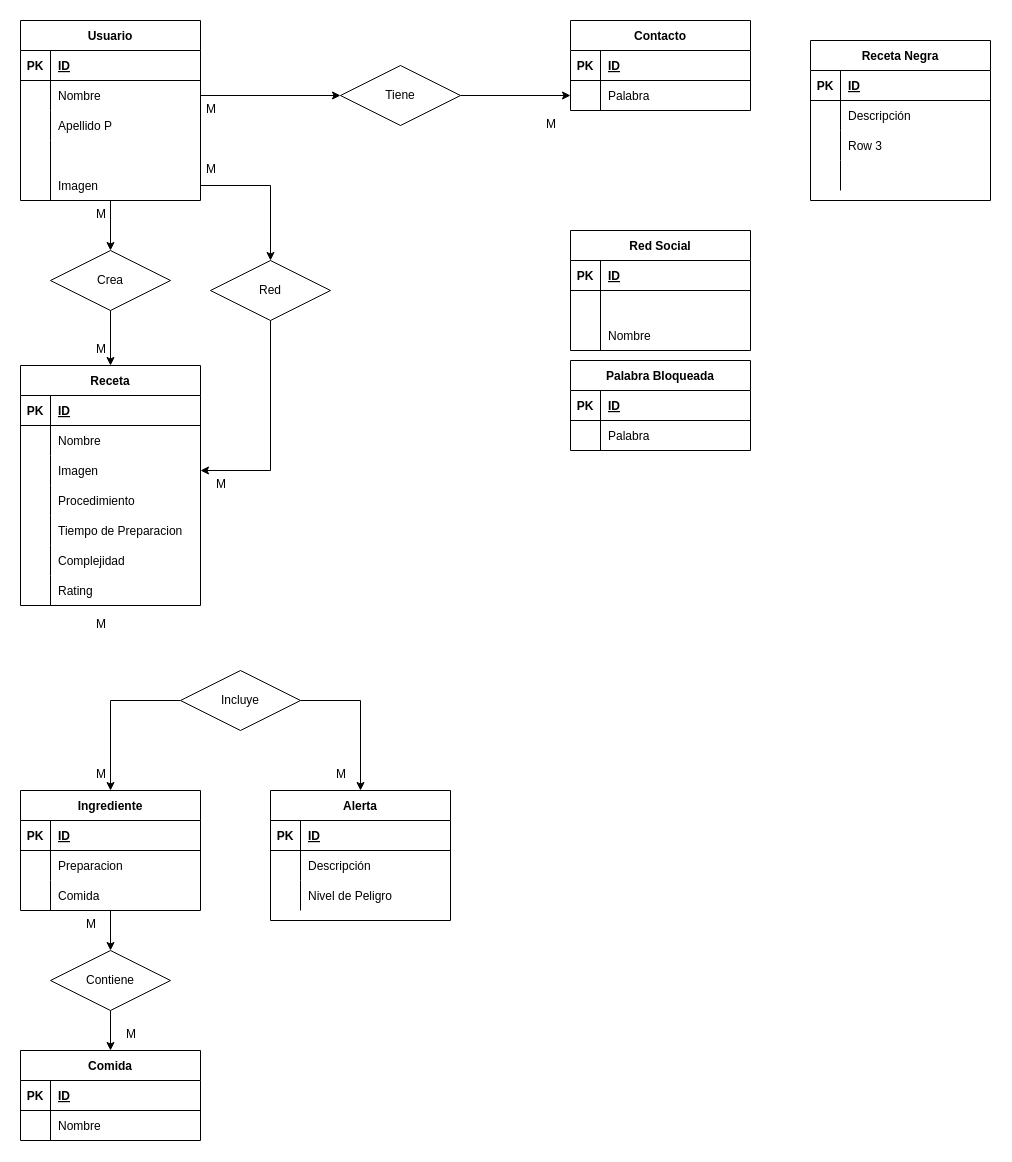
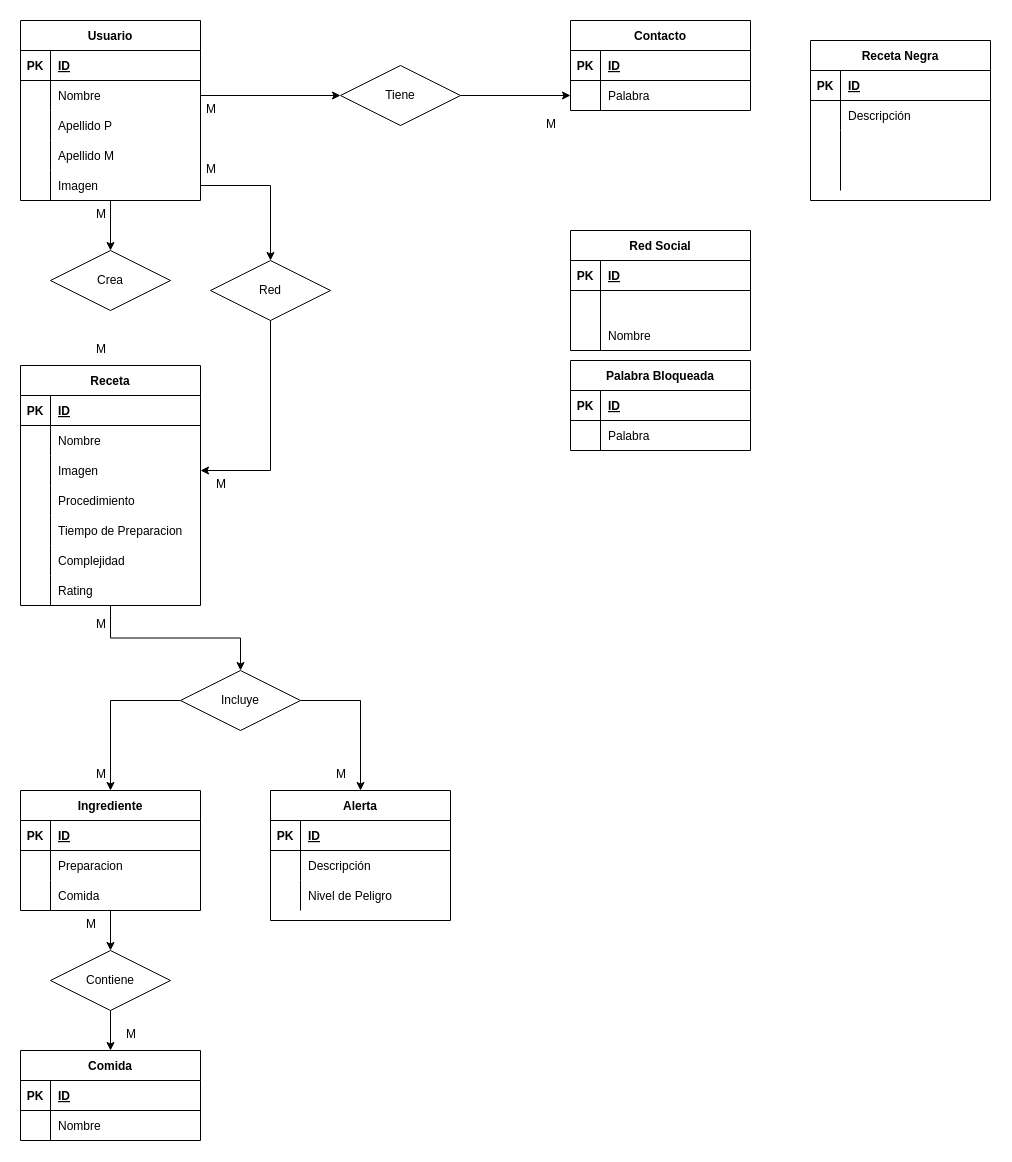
(916, 146) -> none
none -> (126, 156)
(111, 335) -> none
none -> (173, 638)
